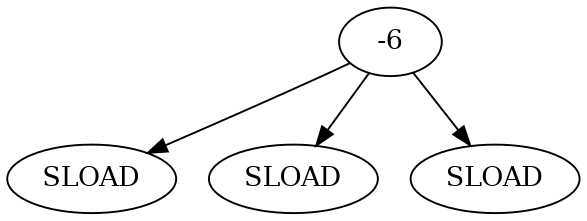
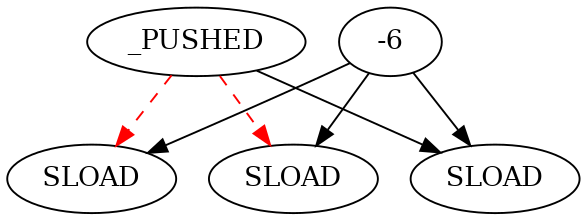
none -> (196, 42)
